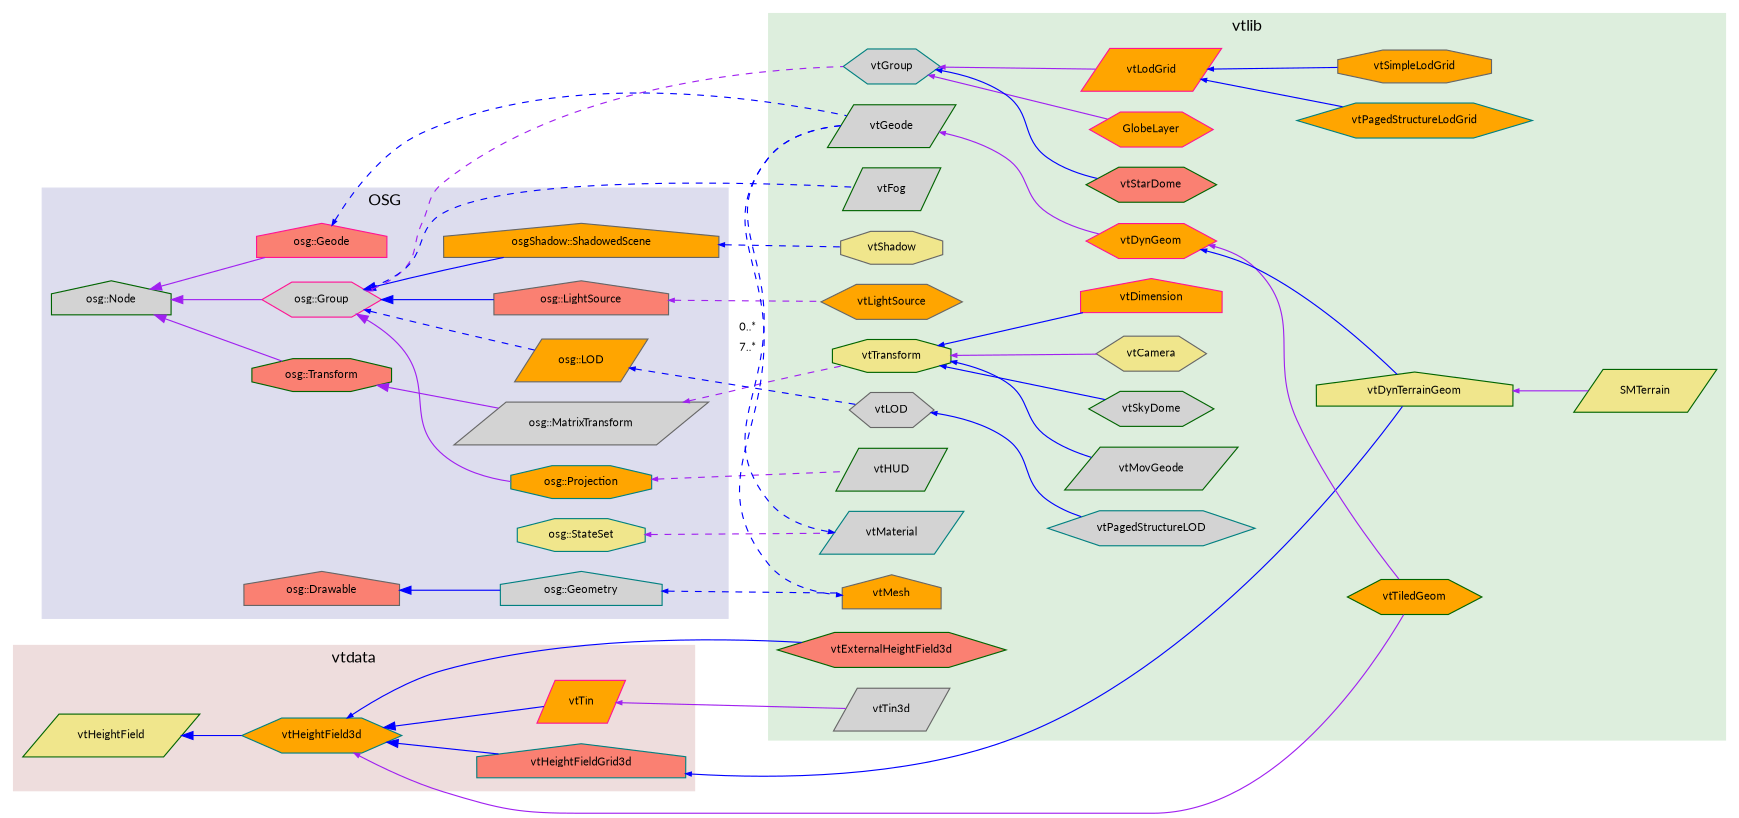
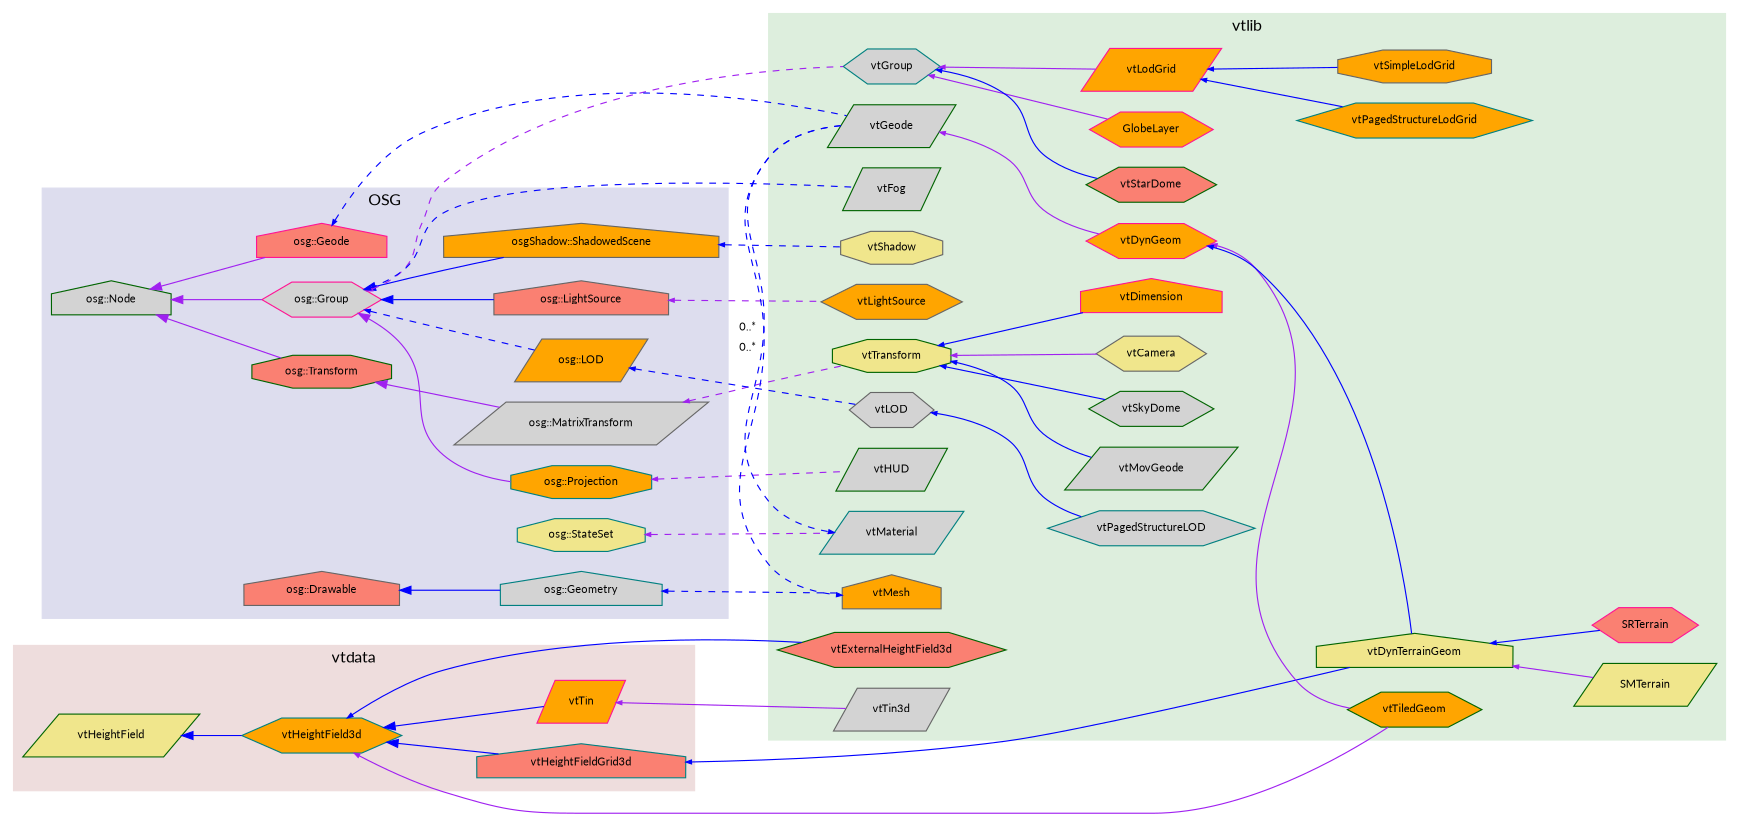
(748, 348) -> (748, 348)
none -> (1645, 625)
